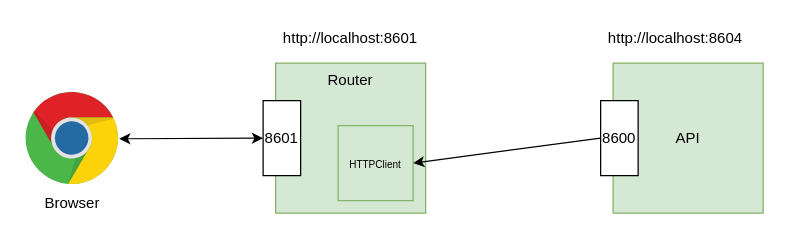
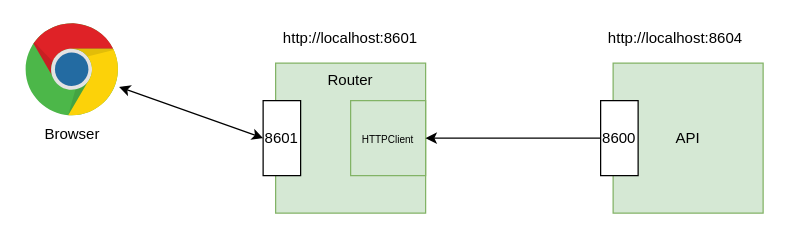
(72, 139) -> (72, 70)
(376, 163) -> (388, 138)
